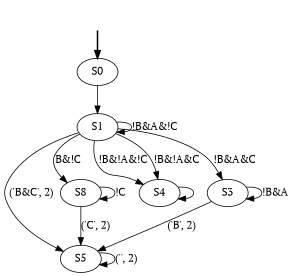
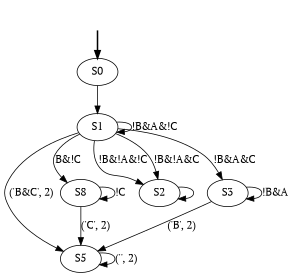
(160, 193) -> (160, 193)
